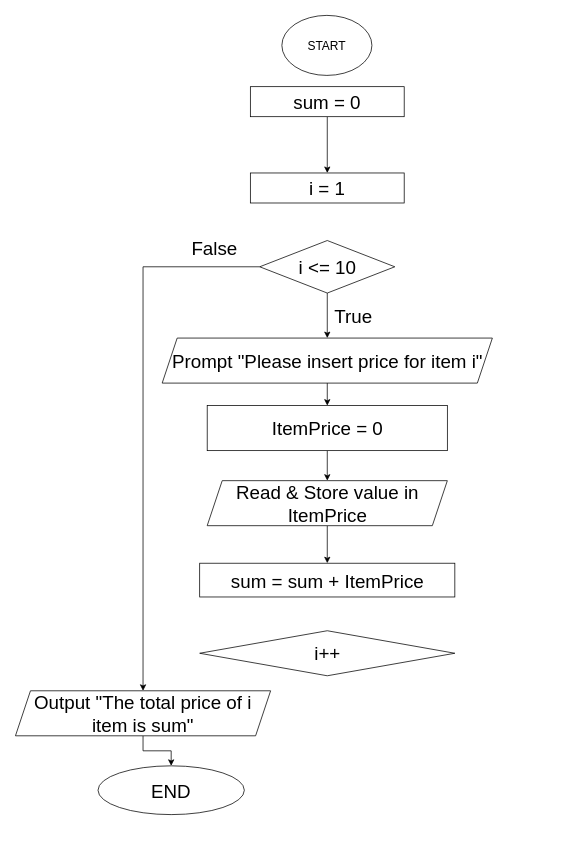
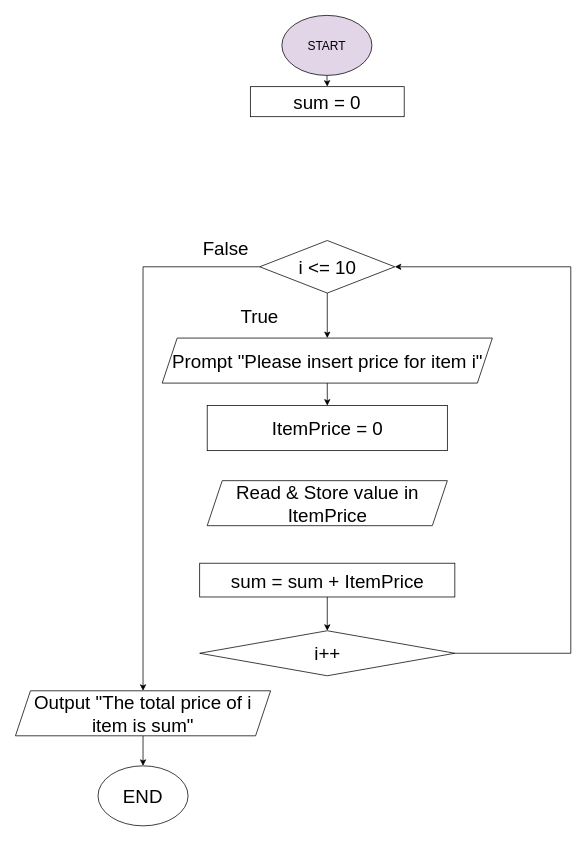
(327, 45) -> (327, 45)
none -> (327, 80)
(327, 142) -> none
(327, 188) -> none
(214, 248) -> (225, 248)
(353, 315) -> (259, 315)
none -> (570, 432)
(327, 462) -> none
(327, 542) -> none
none -> (327, 611)
(171, 790) -> (143, 795)
